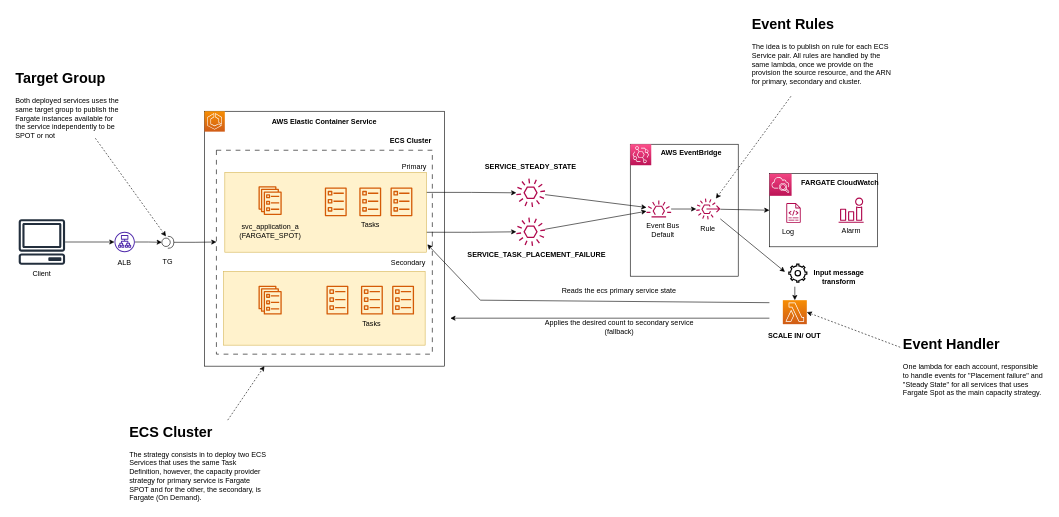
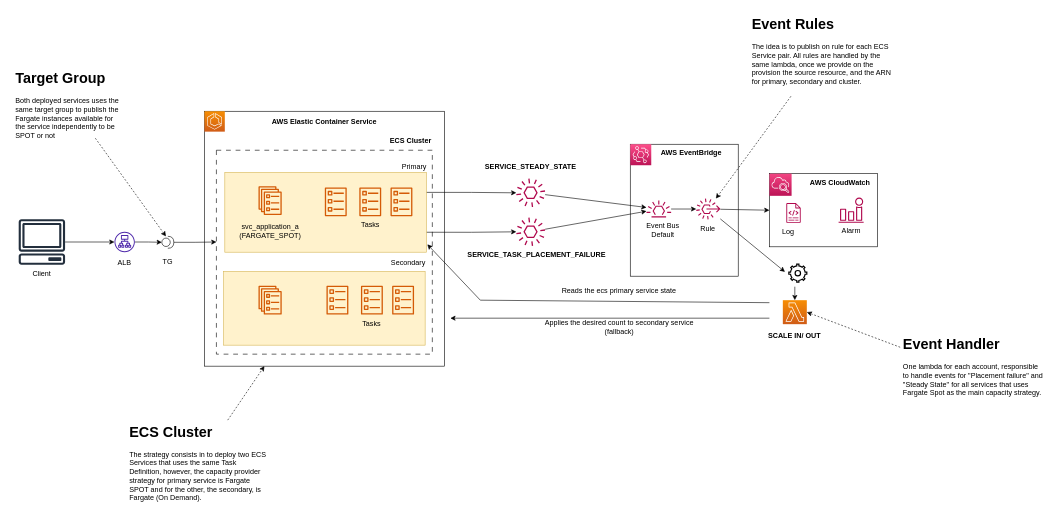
(840, 183) -> (840, 183)
(839, 277) -> none
